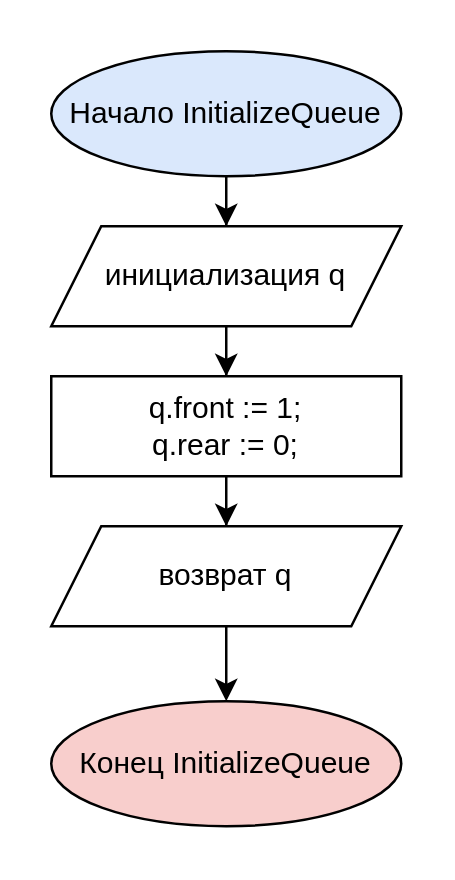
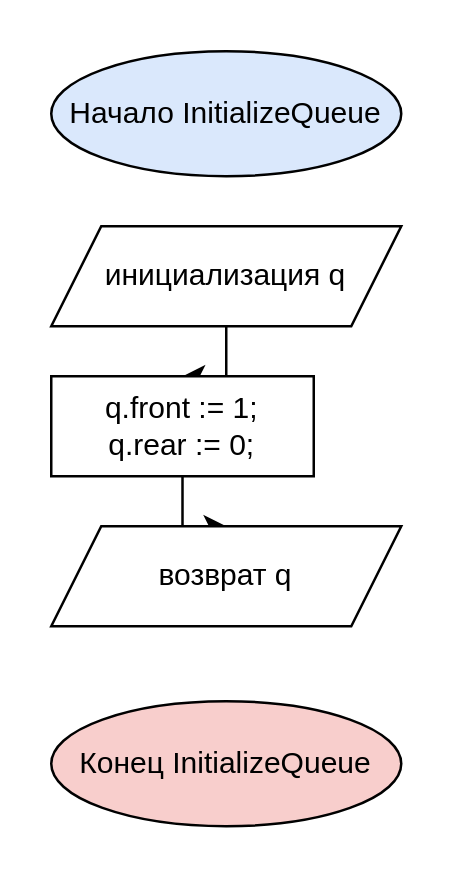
(226, 209) -> none
(226, 426) -> (183, 426)
(226, 672) -> none
